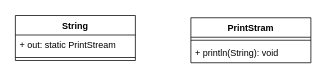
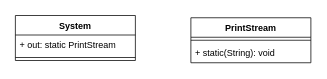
(75, 26) -> (75, 26)
(251, 28) -> (251, 28)
(245, 53) -> (243, 53)
